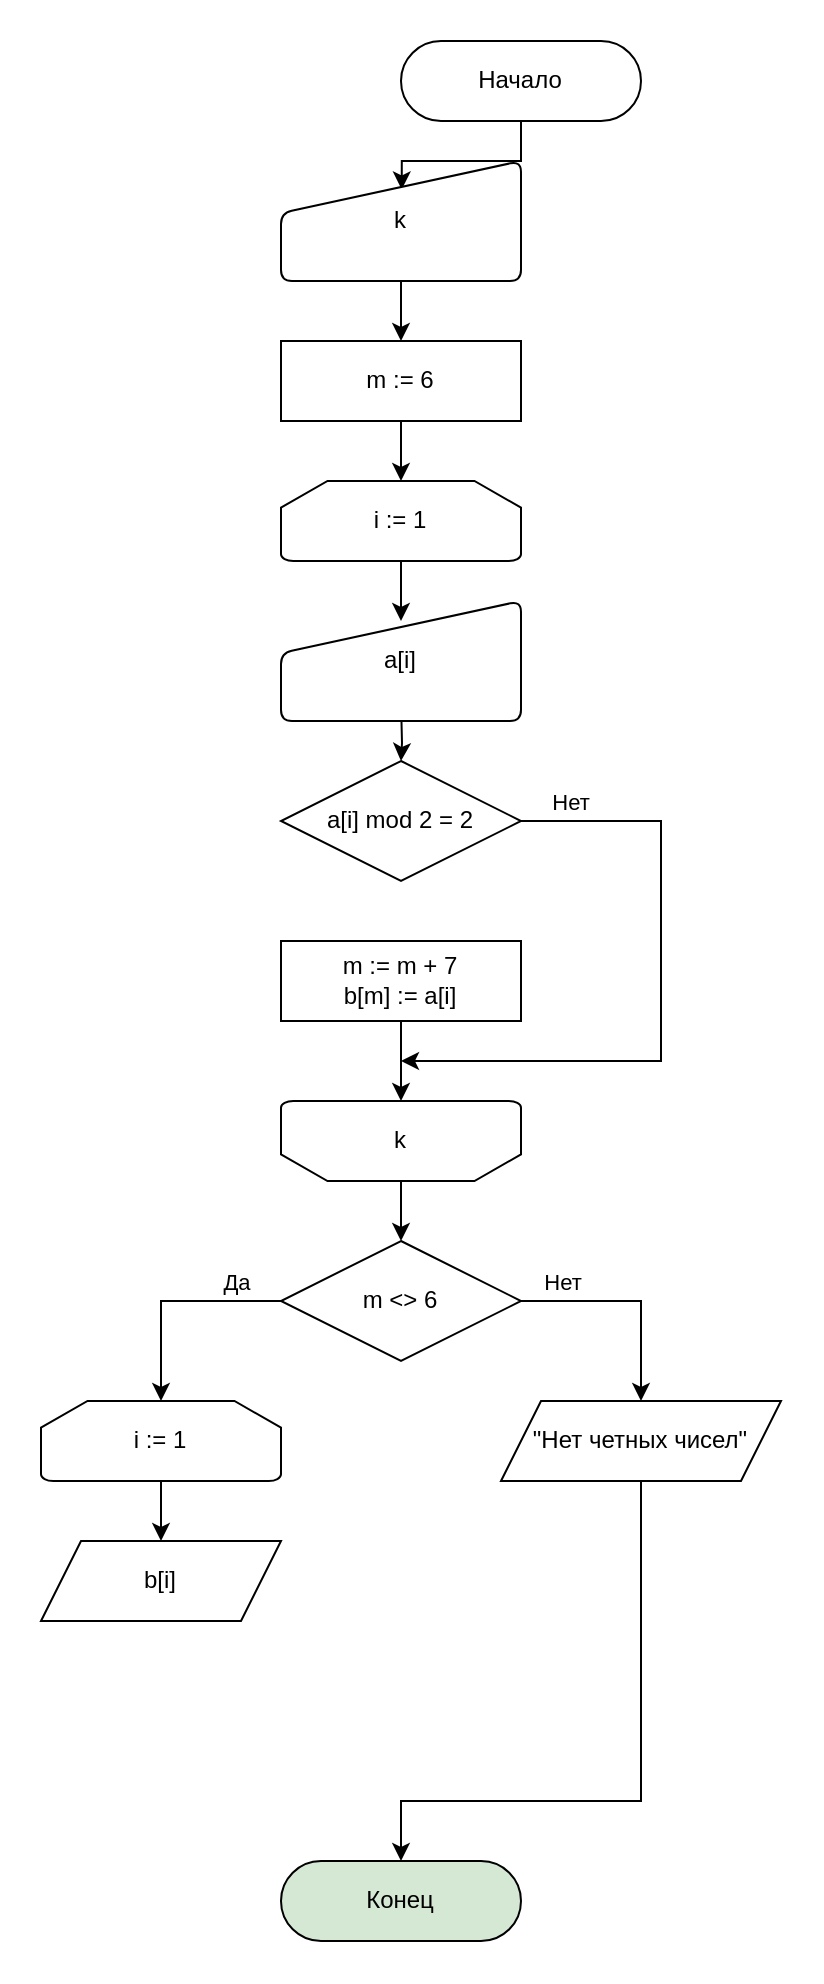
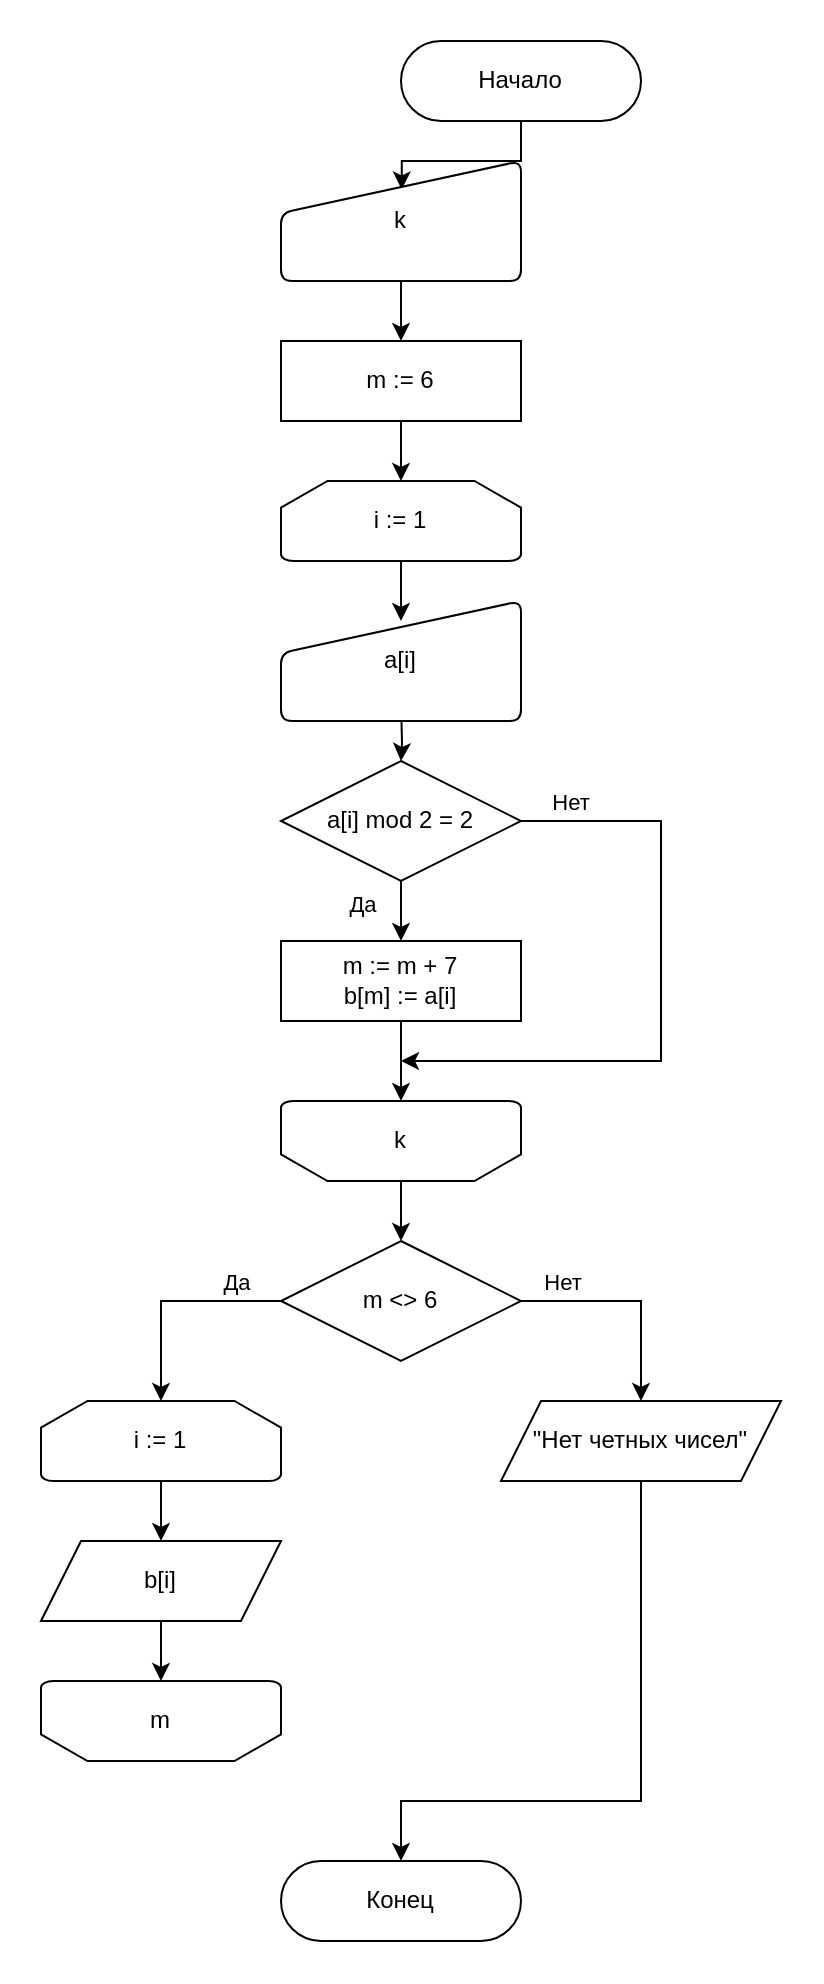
none -> (401, 918)
none -> (161, 1658)
none -> (161, 1721)
(401, 1901) -> (401, 1901)
